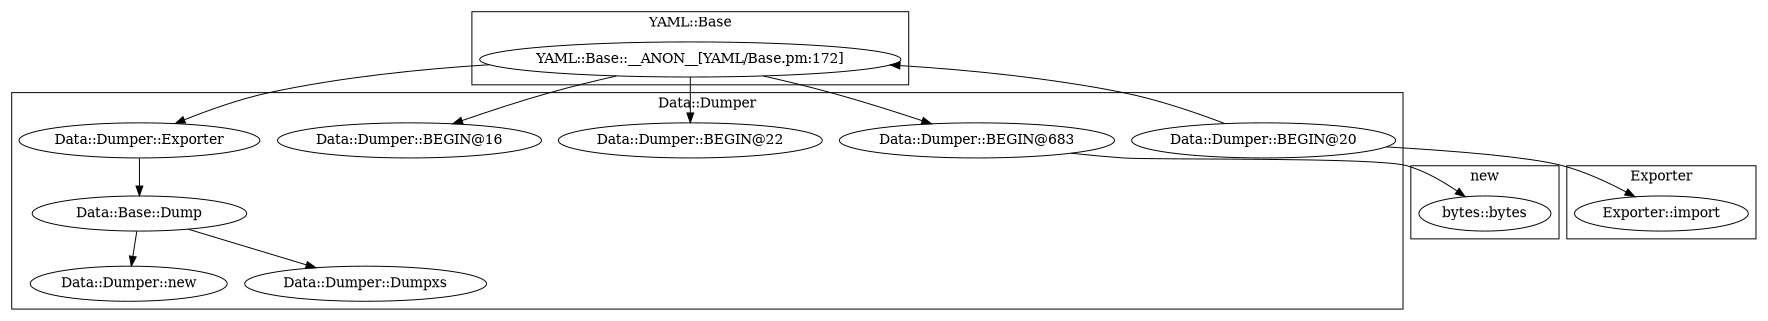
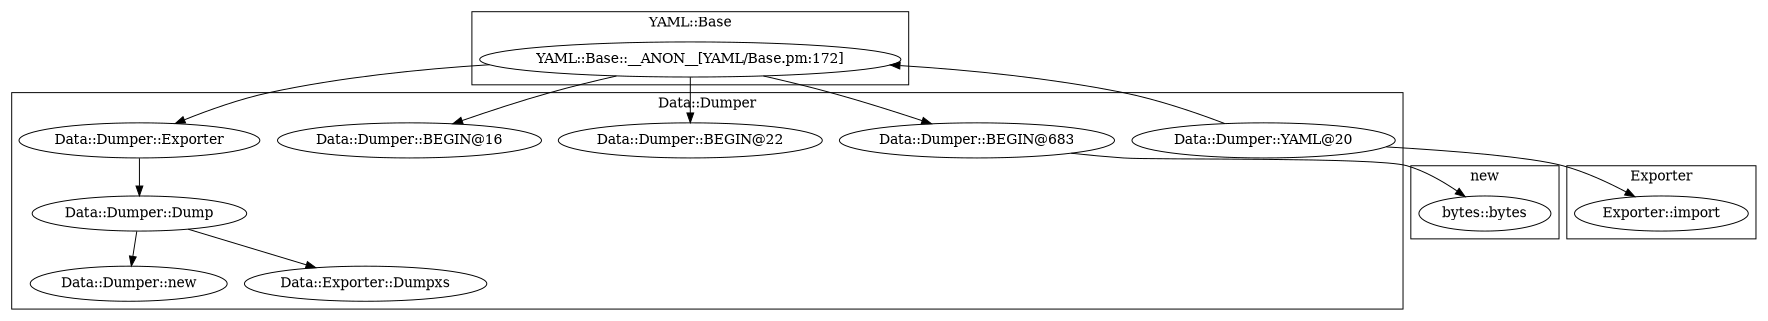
(1264, 140) -> (1264, 140)
(139, 214) -> (139, 214)
(366, 284) -> (366, 284)
